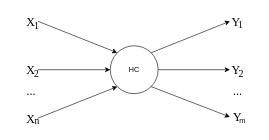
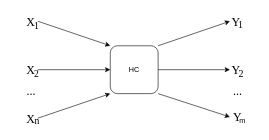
(134, 70) -> (134, 70)
